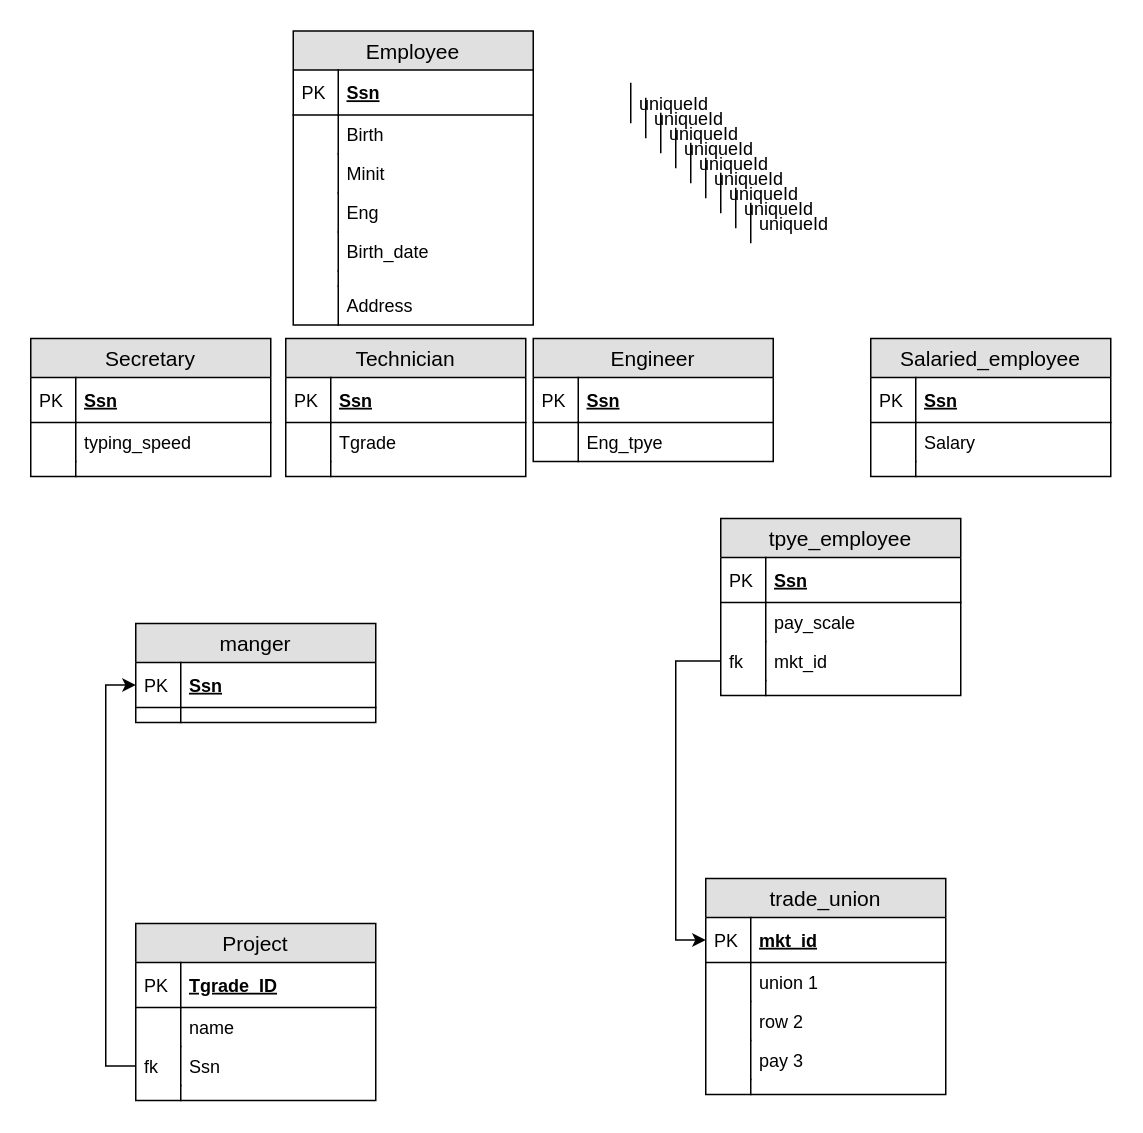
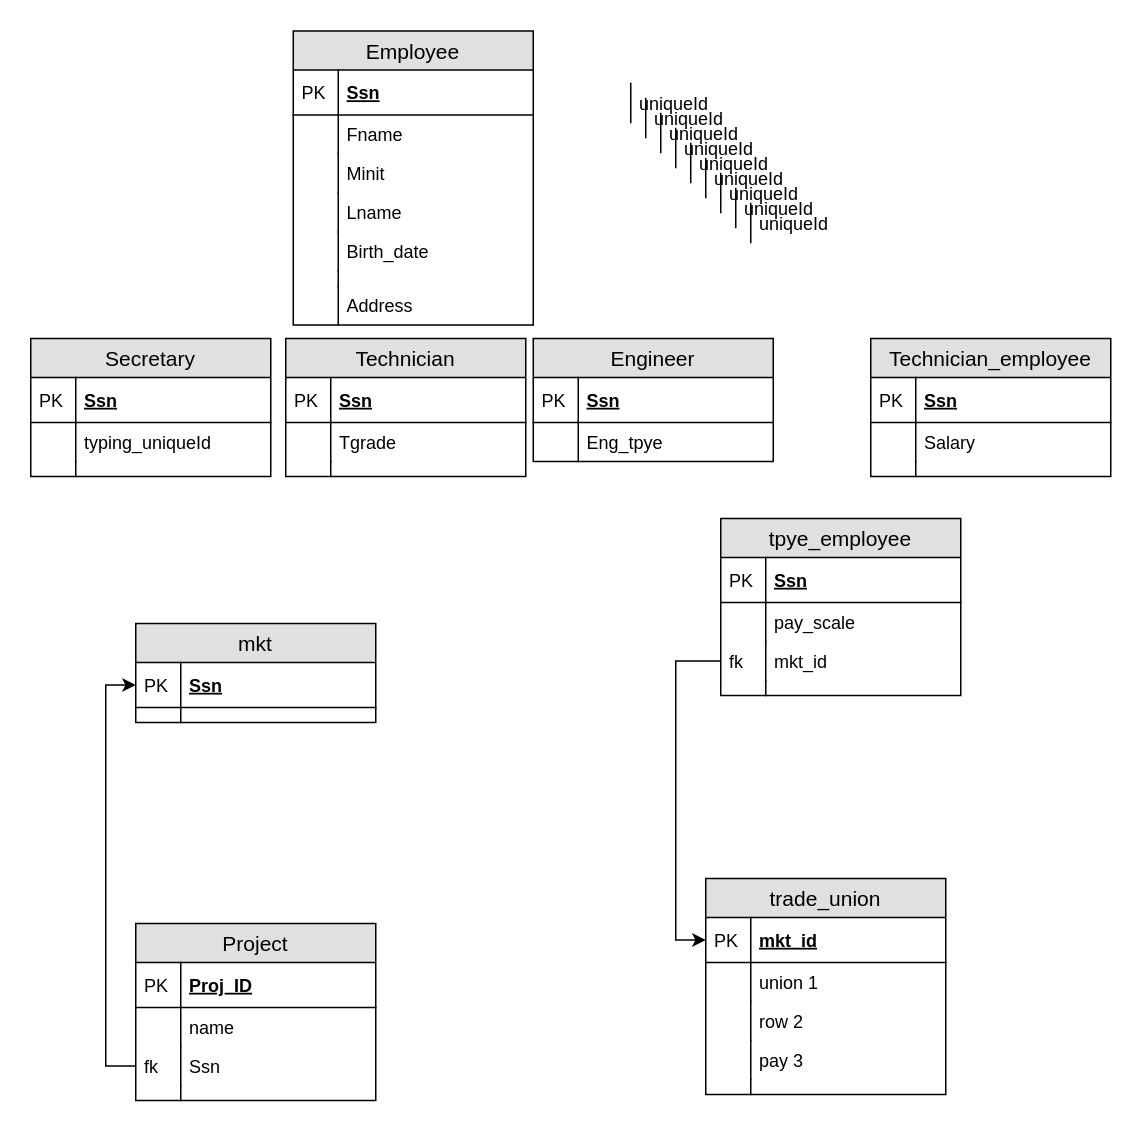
(369, 135) -> (372, 135)
(362, 213) -> (372, 213)
(990, 359) -> (990, 359)
(142, 443) -> (155, 443)
(255, 644) -> (255, 644)
(234, 986) -> (224, 986)
